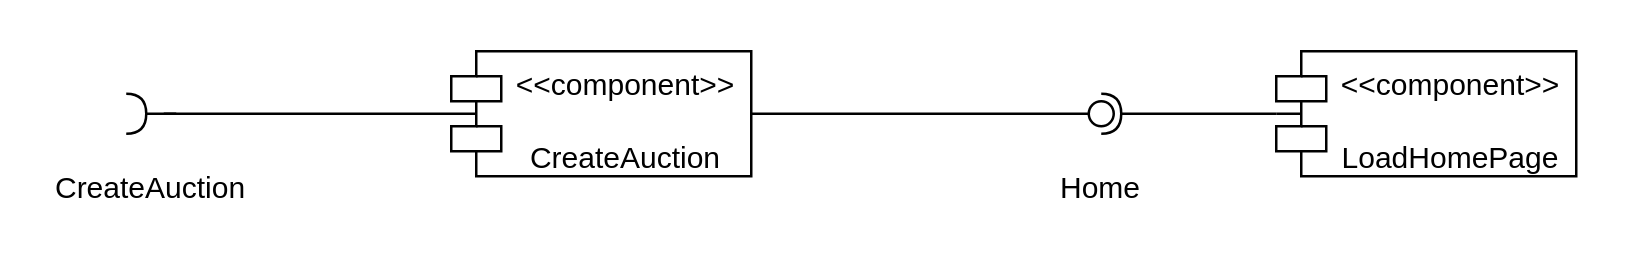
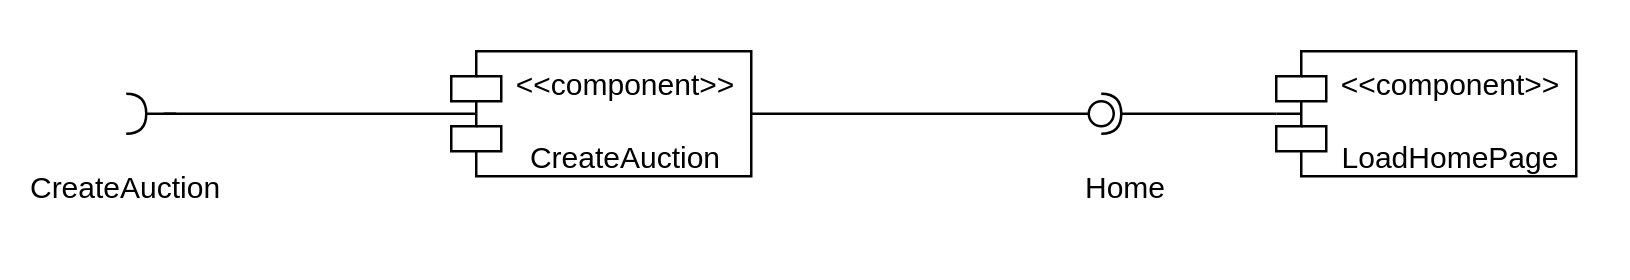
(151, 189) -> (126, 189)
(1101, 189) -> (1126, 189)
